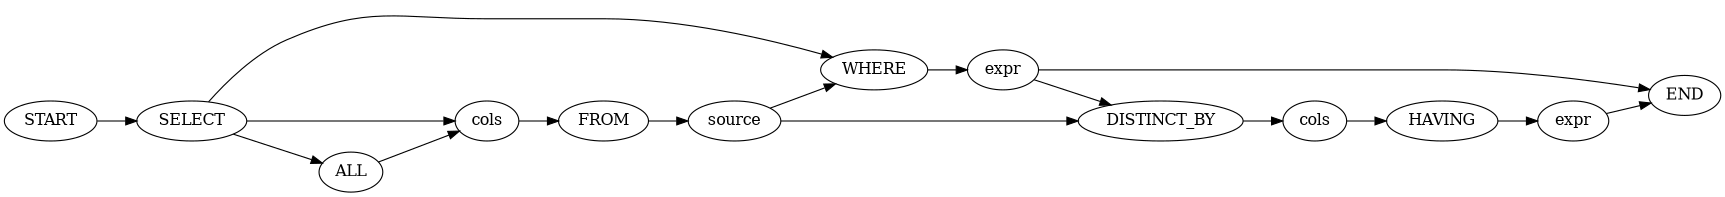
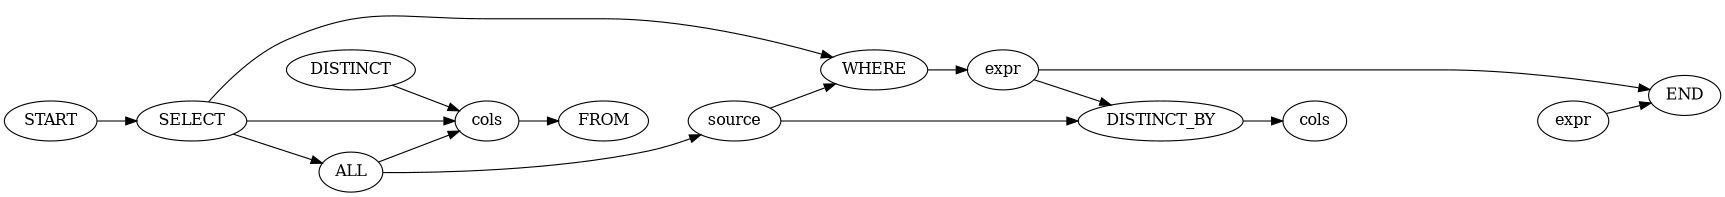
none -> (351, 70)
(663, 121) -> (538, 166)
(1442, 121) -> none
